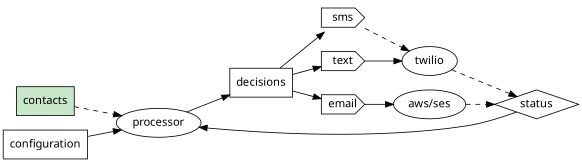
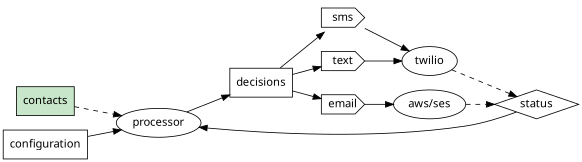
(383, 38) -> (383, 38)
